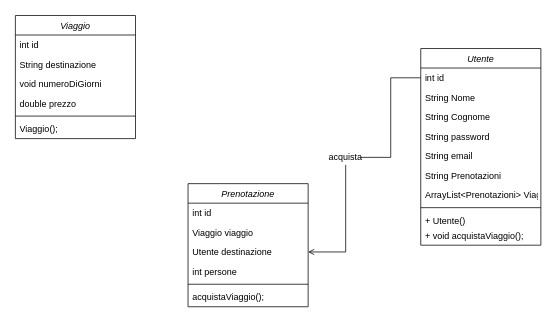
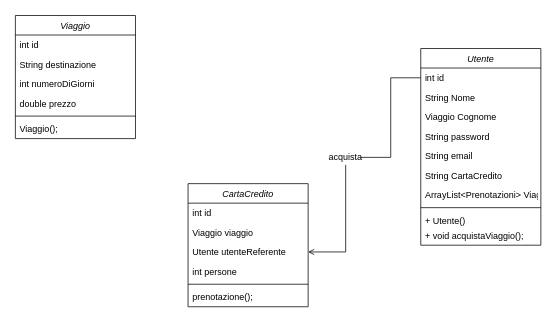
(62, 84) -> (59, 84)
(457, 117) -> (459, 117)
(468, 176) -> (469, 176)
(248, 194) -> (248, 194)
(236, 252) -> (246, 252)
(233, 297) -> (227, 297)
